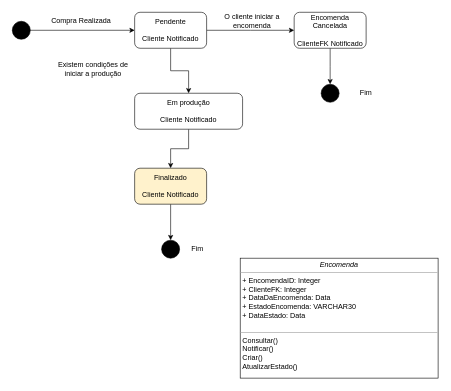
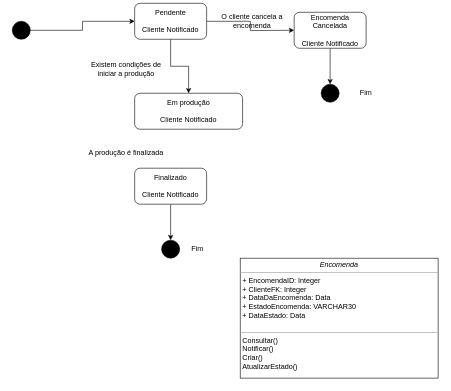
(81, 21) -> none
(252, 21) -> (252, 21)
(171, 30) -> (171, 21)
(330, 30) -> (330, 30)
(93, 69) -> (126, 69)
(189, 141) -> none
none -> (126, 153)
(171, 186) -> (171, 186)
